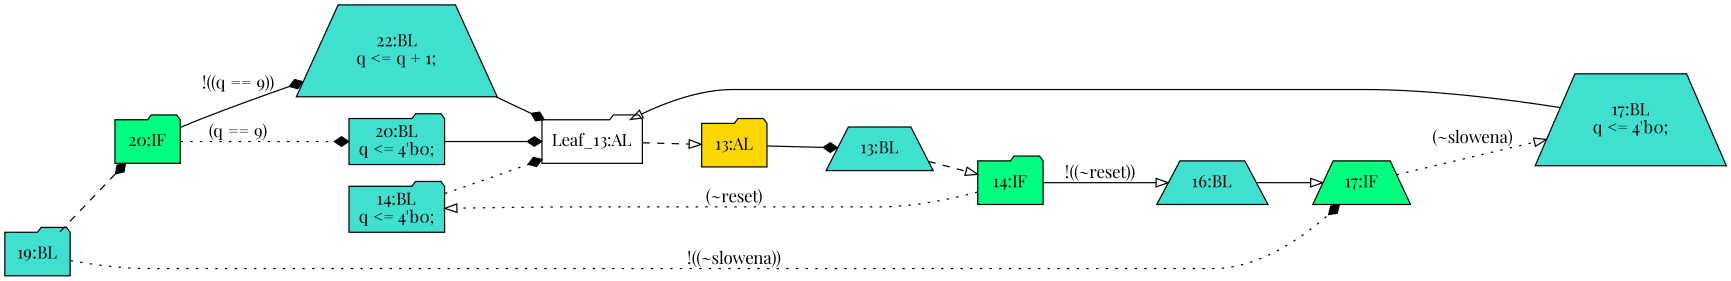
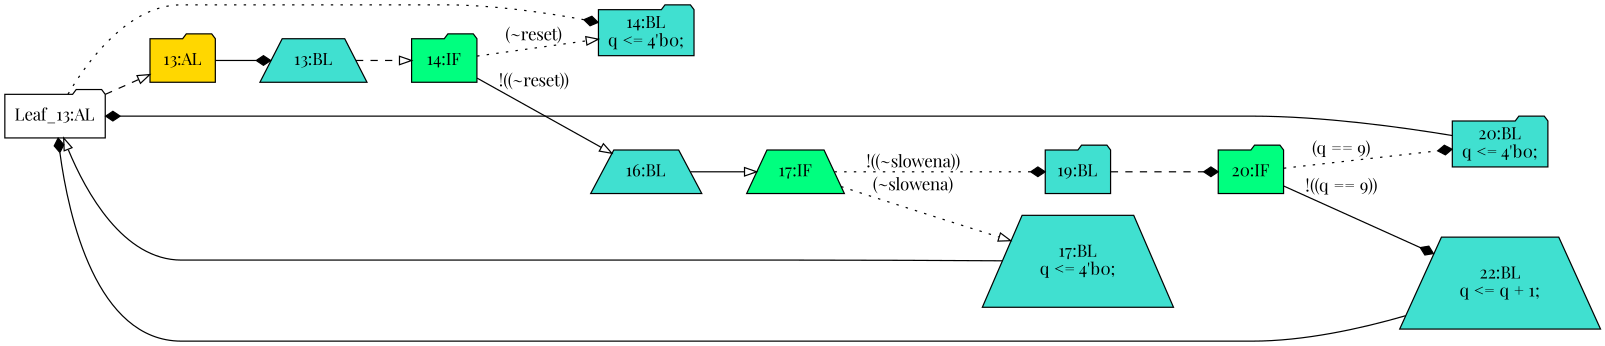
(487, 179) -> (308, 5)
(707, 269) -> (932, 172)
